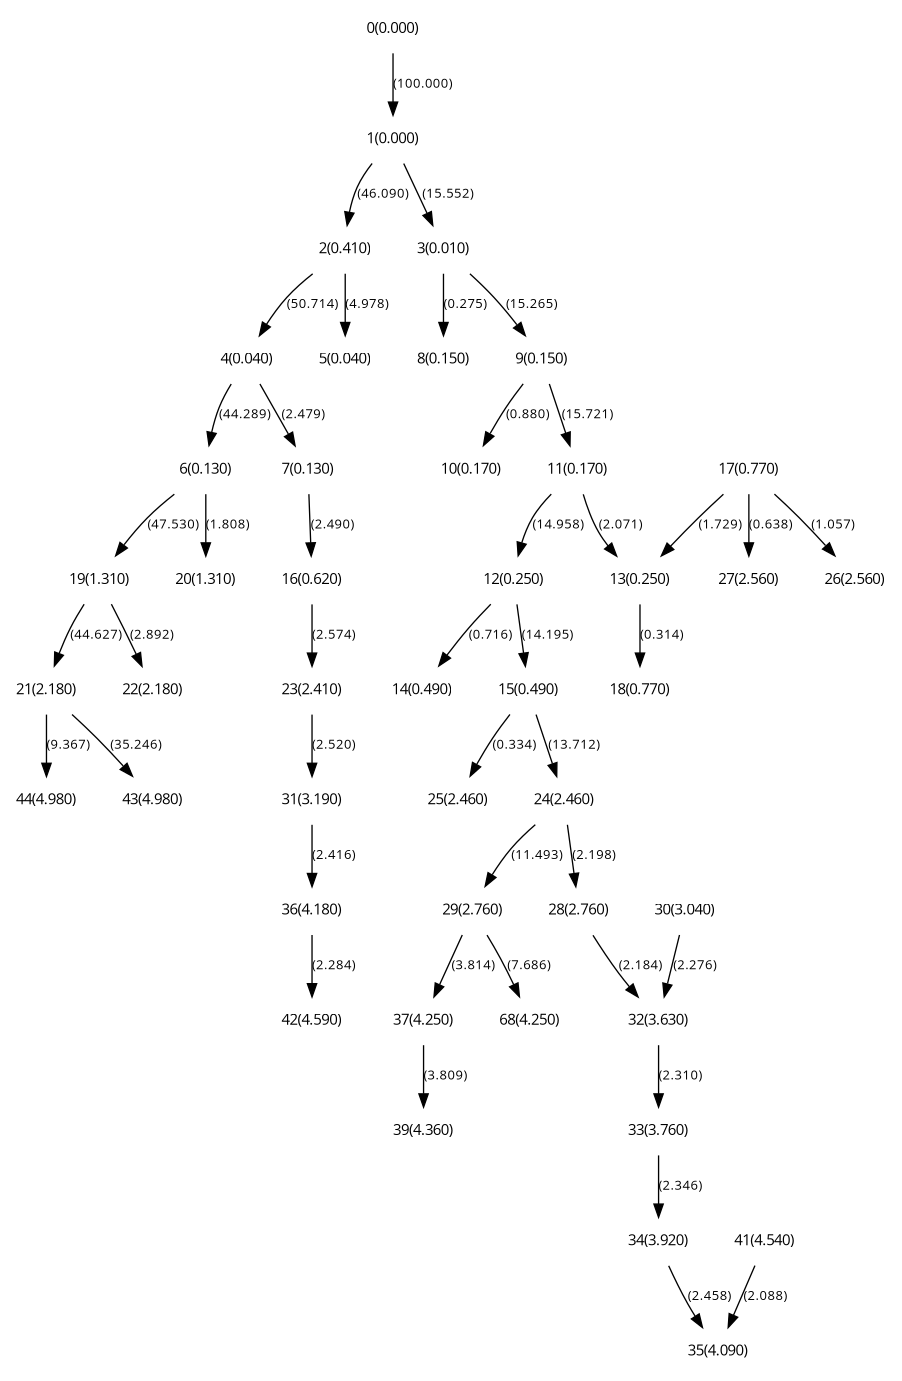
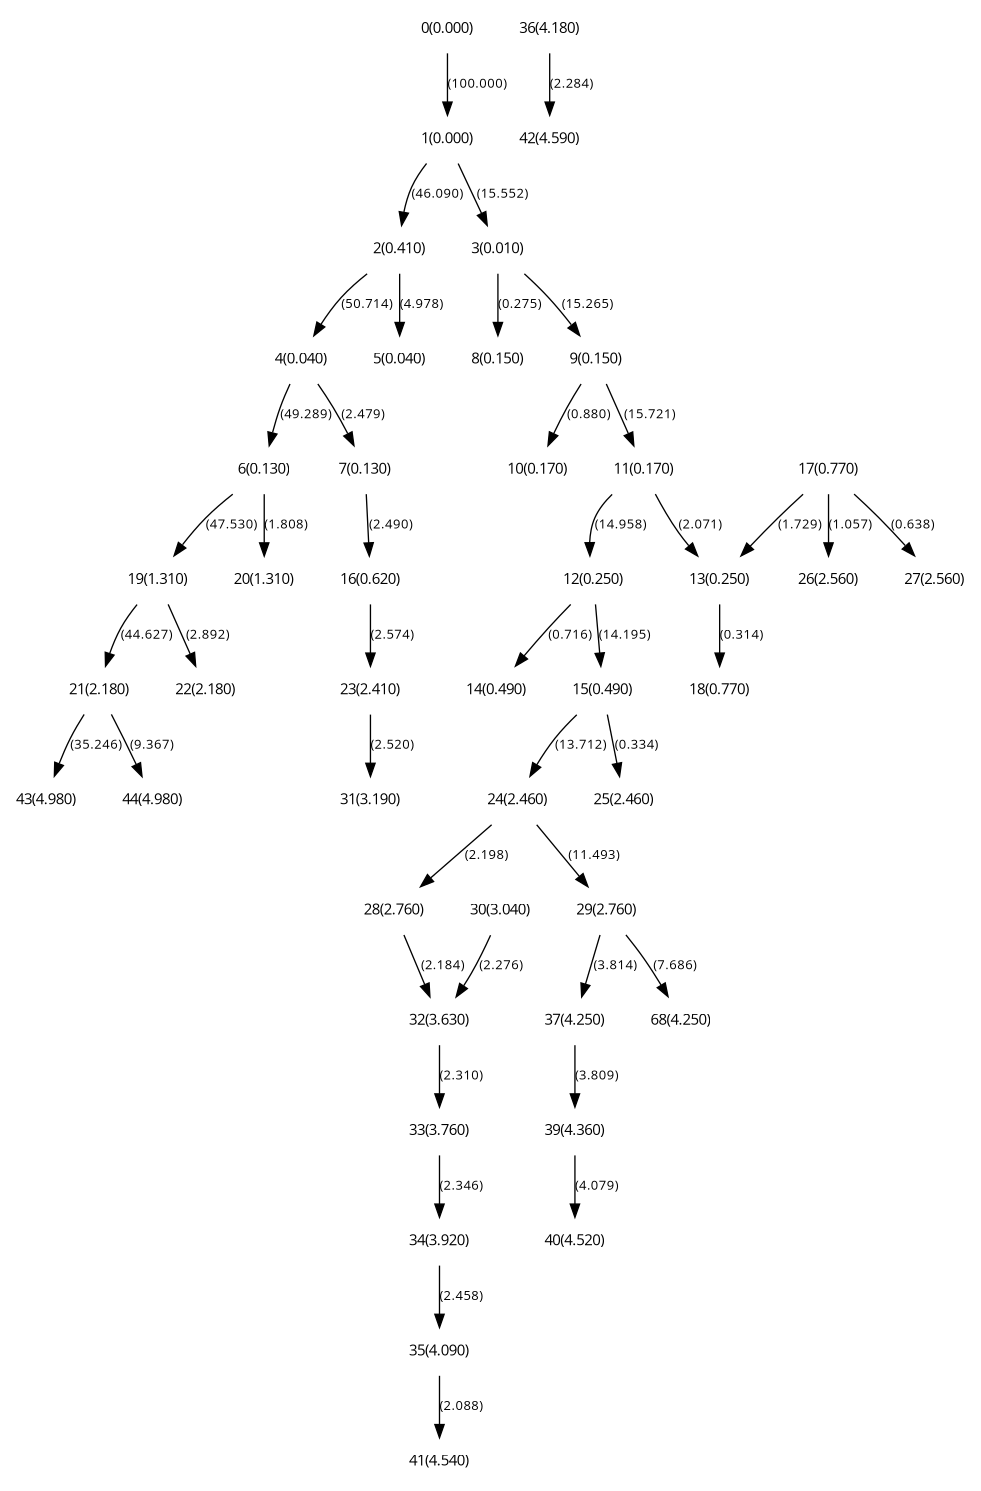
(246, 415) -> (307, 415)
(312, 849) -> none
none -> (575, 1241)
(744, 1290) -> (439, 1400)
